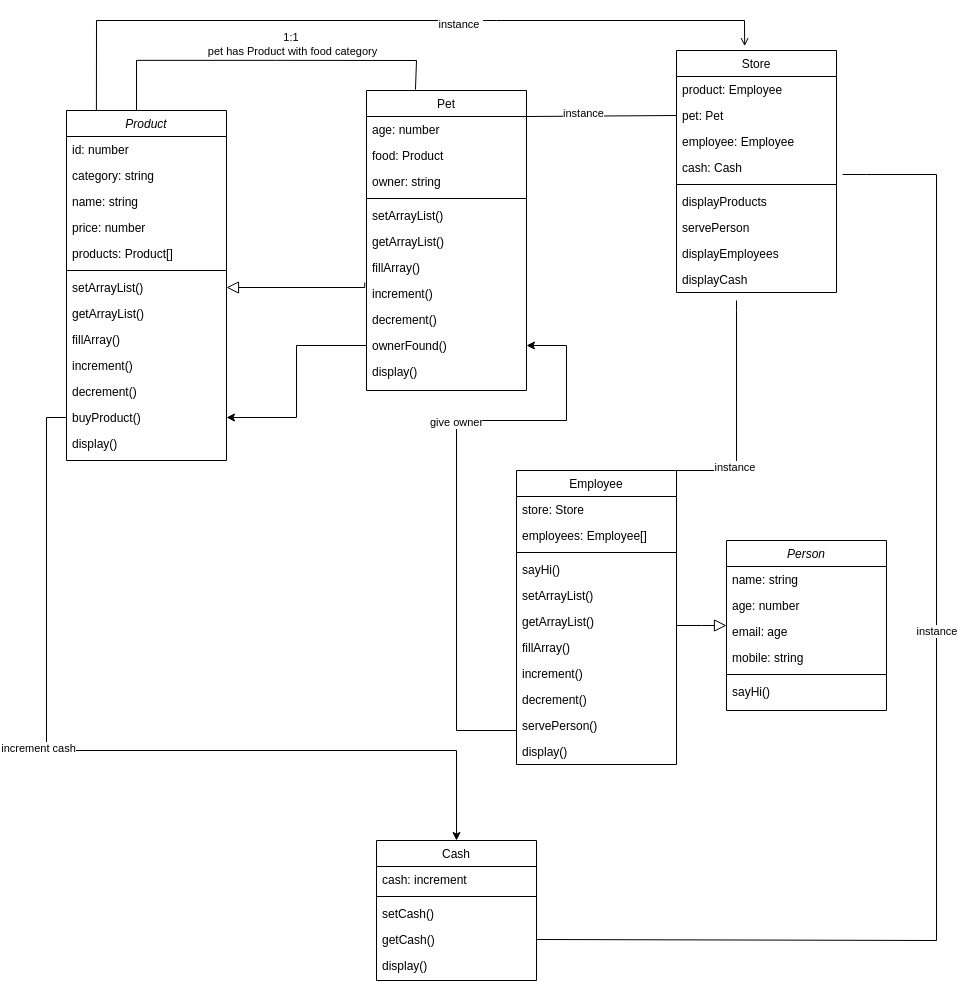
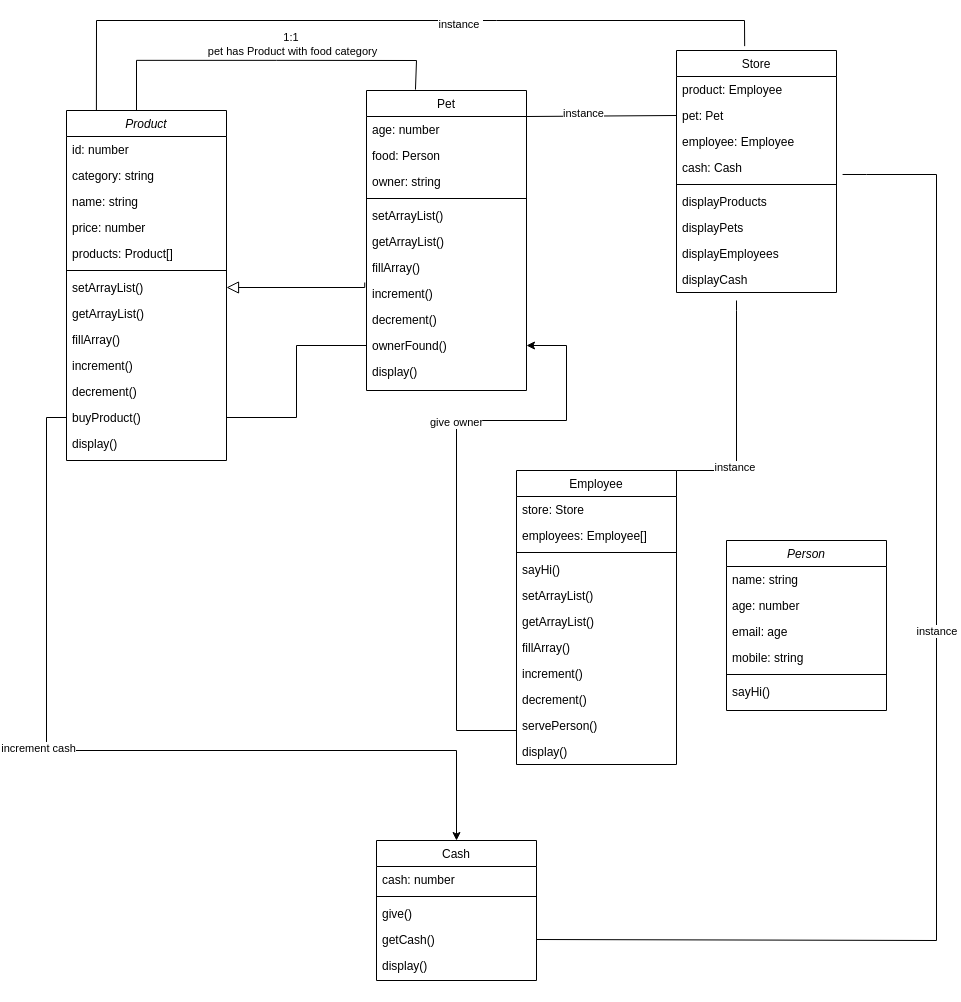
(745, 40) -> (745, 41)
(413, 156) -> (409, 156)
(719, 228) -> (716, 228)
(235, 418) -> (233, 418)
(696, 626) -> none
(428, 880) -> (419, 880)
(412, 914) -> (401, 914)
